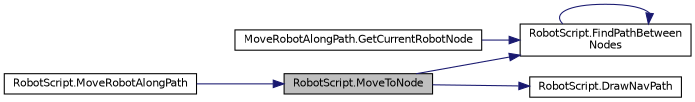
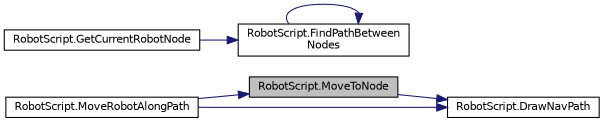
(358, 40) -> (102, 40)
(463, 65) -> none
none -> (317, 107)
